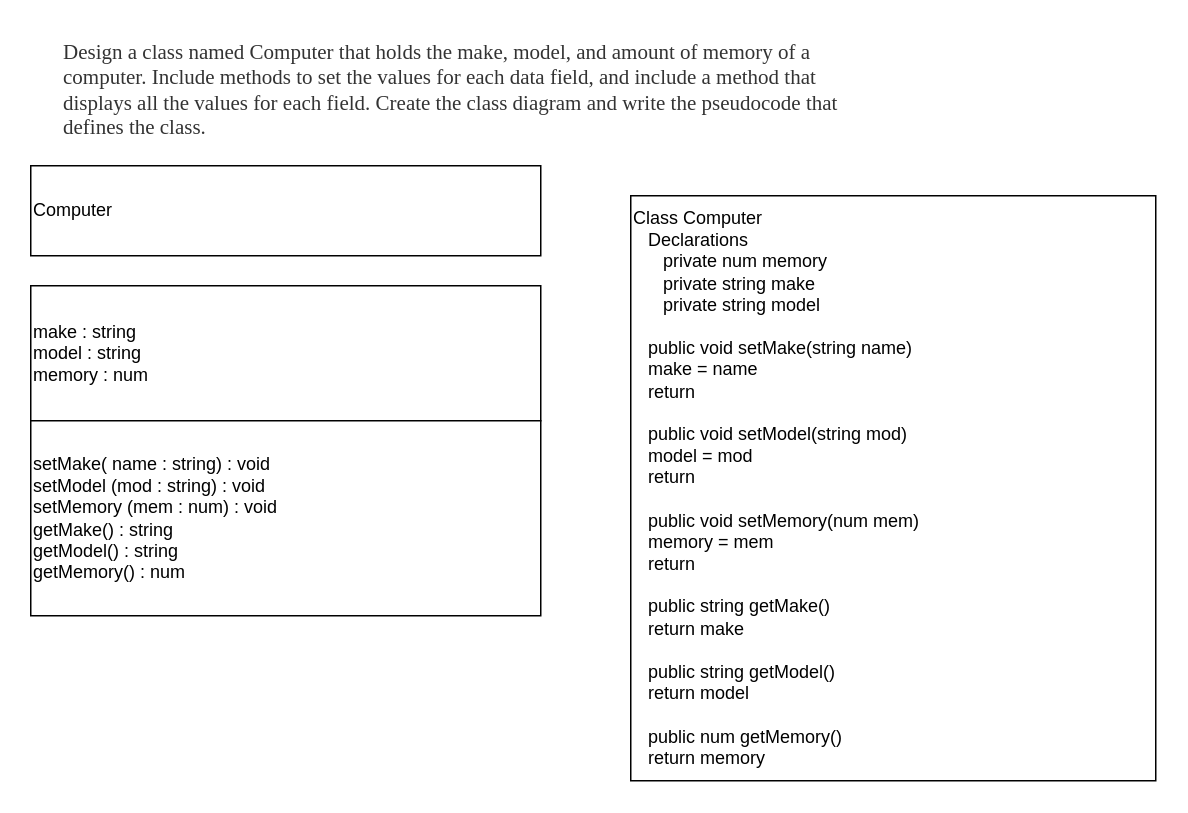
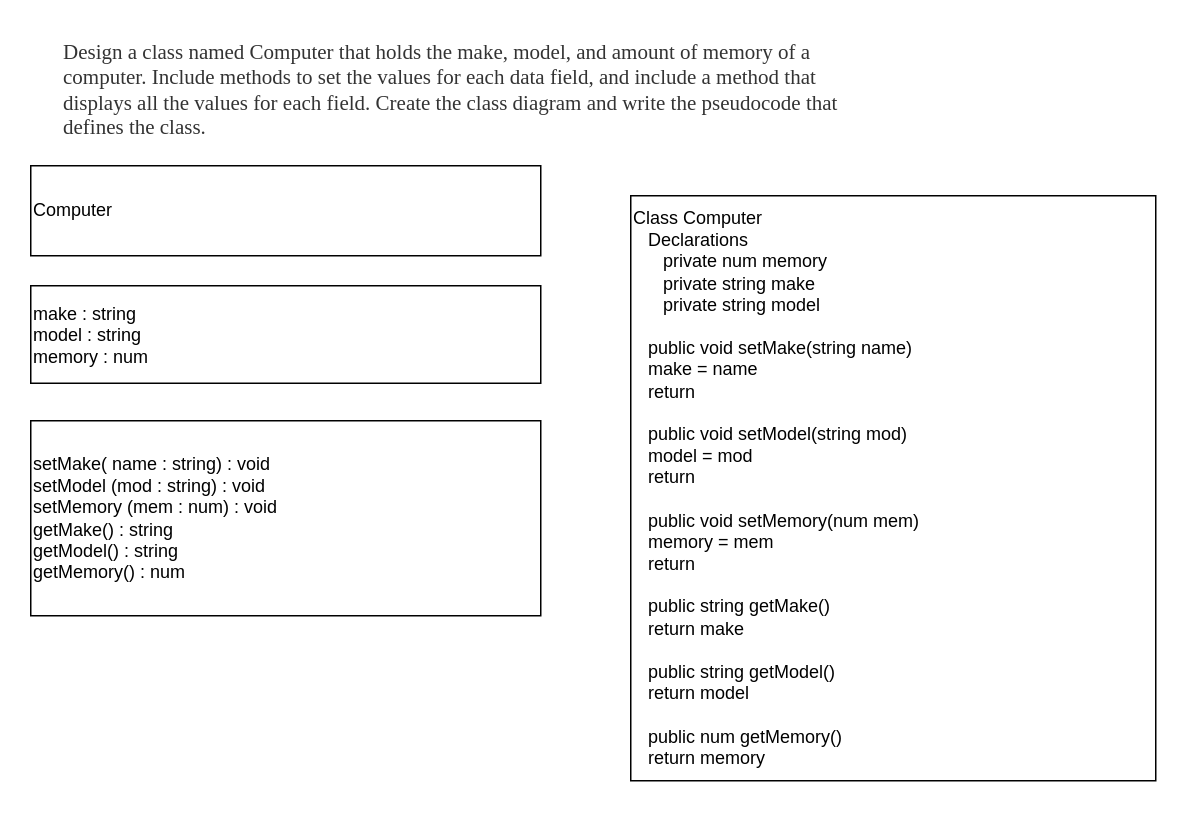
(286, 353) -> (286, 335)
